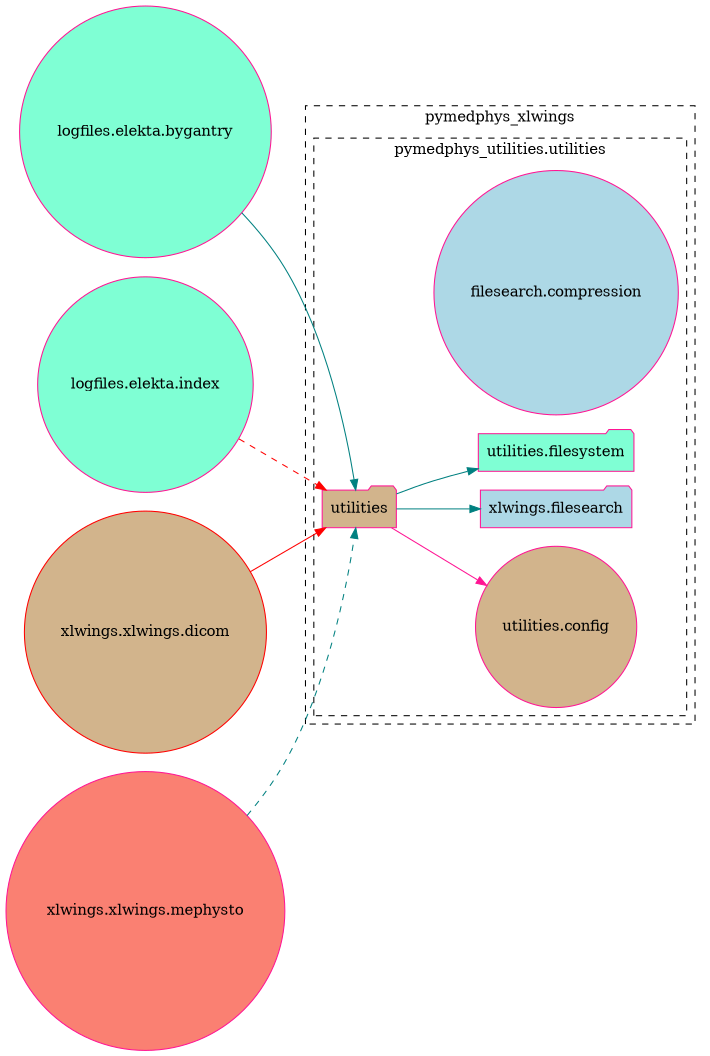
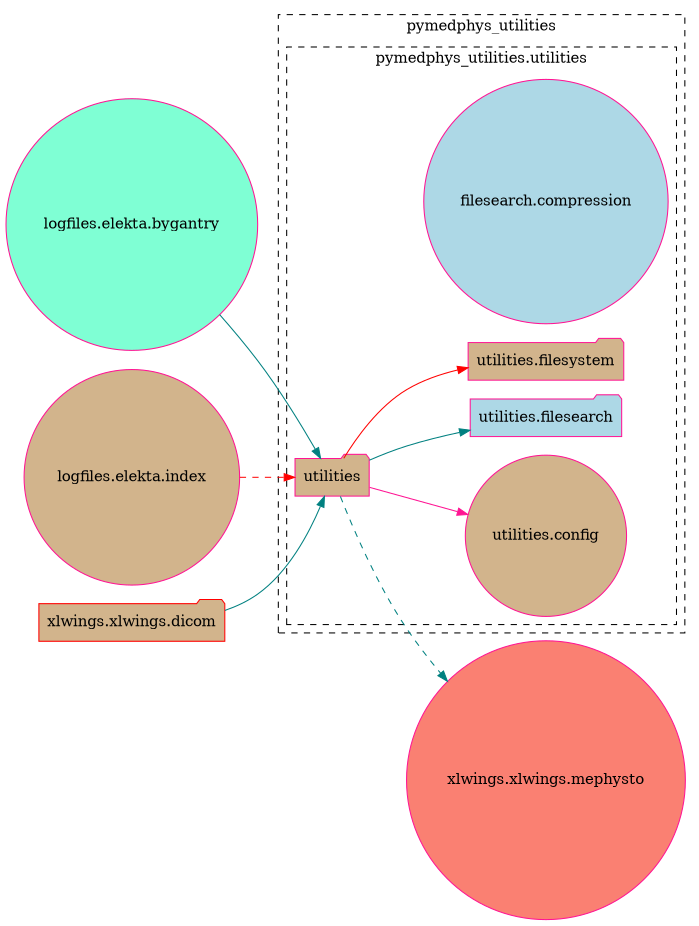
(500, 118) -> (482, 27)
(145, 385) -> (132, 477)
(556, 452) -> (546, 361)
(432, 481) -> (391, 401)
(556, 509) -> (546, 418)
(283, 552) -> (271, 583)
(145, 632) -> (132, 622)
(321, 677) -> (383, 589)
